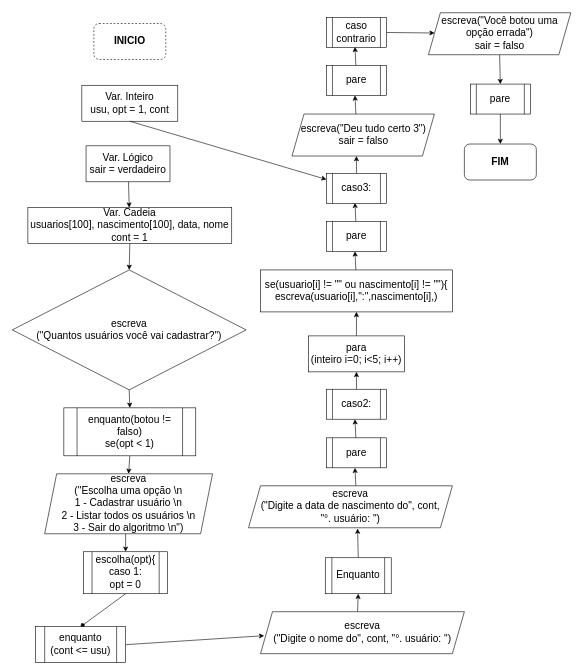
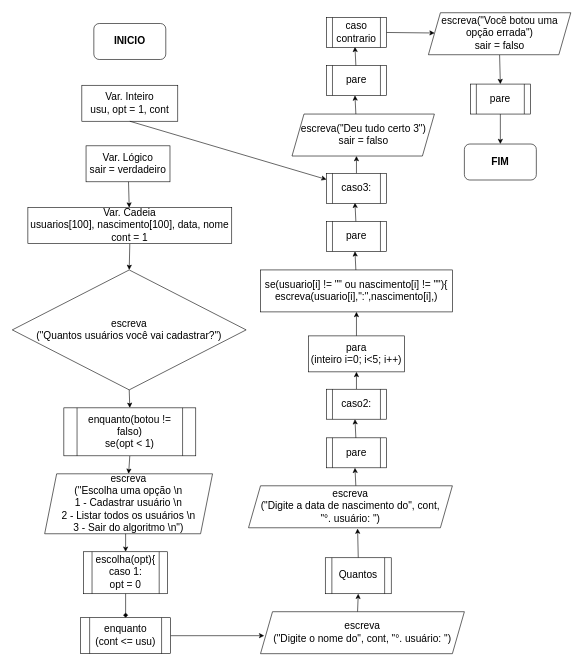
(130, 41) -> (130, 41)
(359, 576) -> (359, 576)
(81, 645) -> (126, 636)
